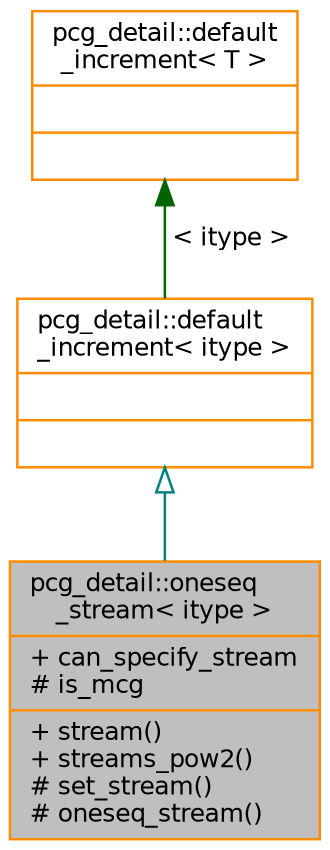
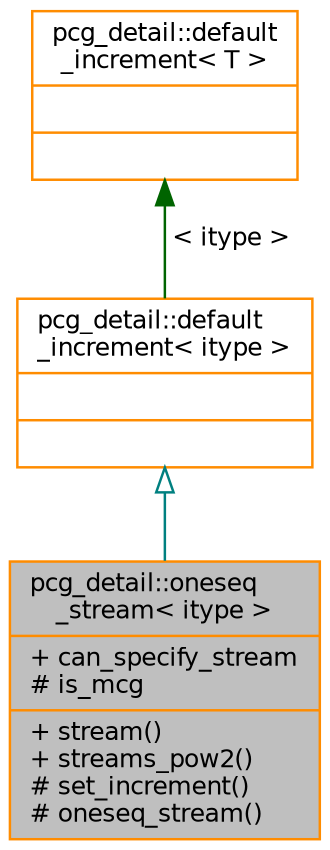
(121, 787) -> (140, 787)
